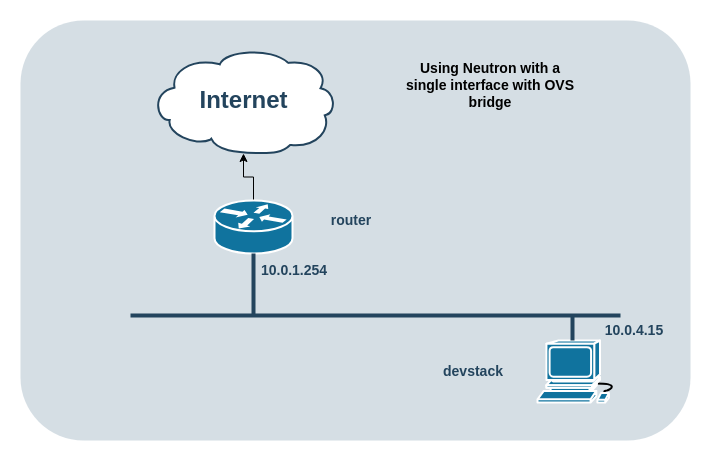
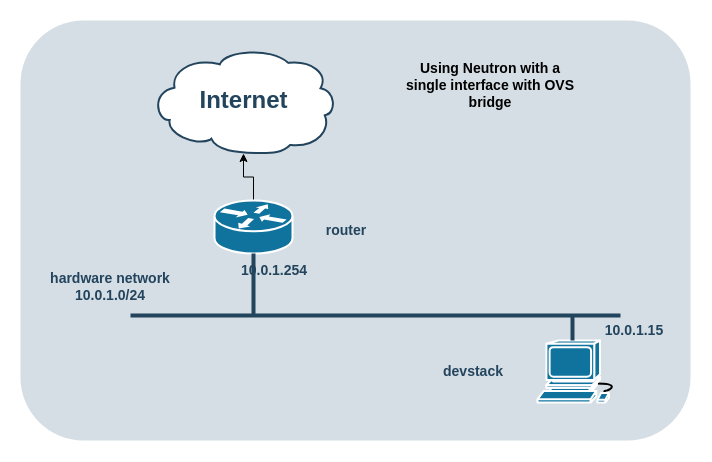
(352, 221) -> (347, 231)
(295, 270) -> (275, 270)
none -> (111, 279)
(635, 331) -> (635, 331)
